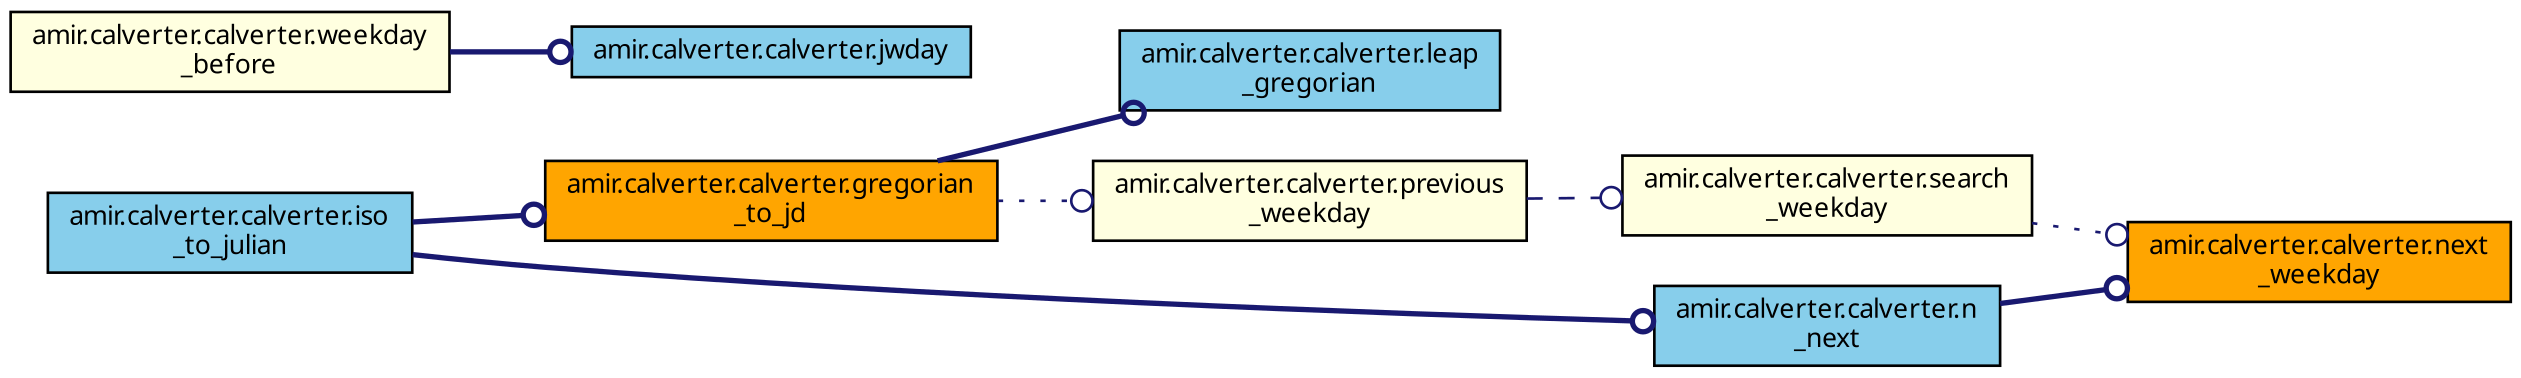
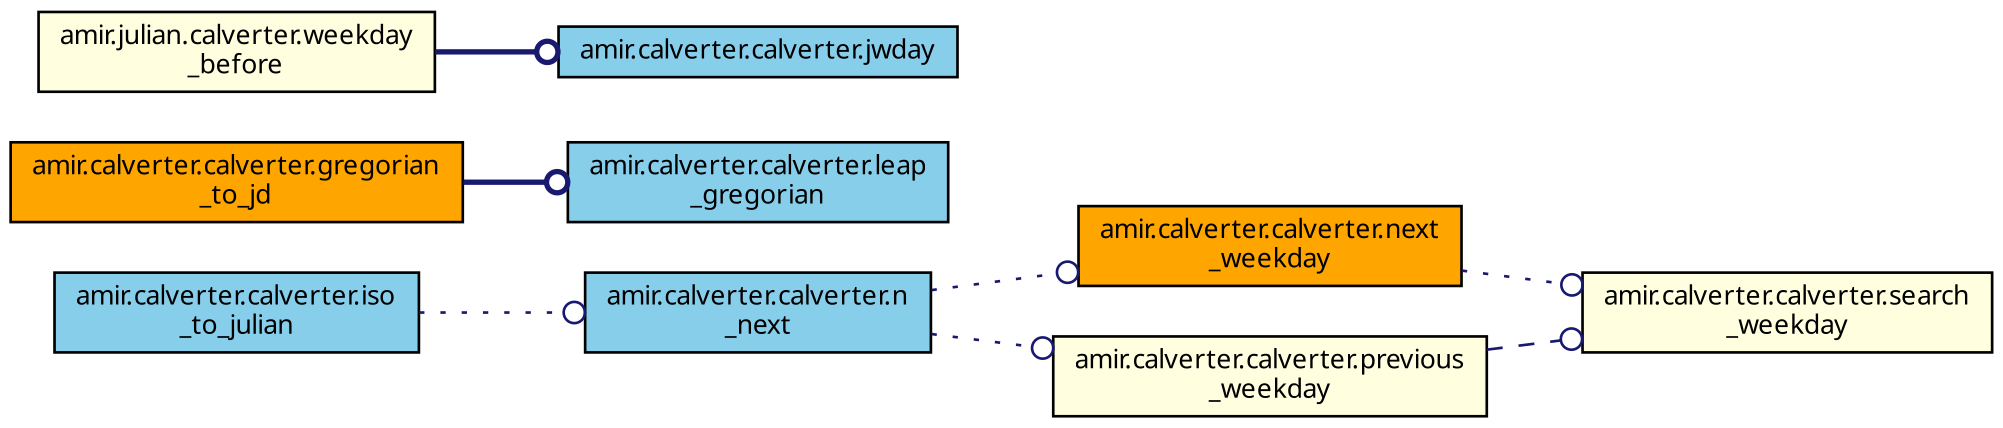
(230, 52) -> (237, 52)
(1035, 201) -> (981, 340)
(468, 219) -> none
(2069, 228) -> (1511, 277)
(1022, 297) -> (491, 313)
(2053, 297) -> (994, 282)
